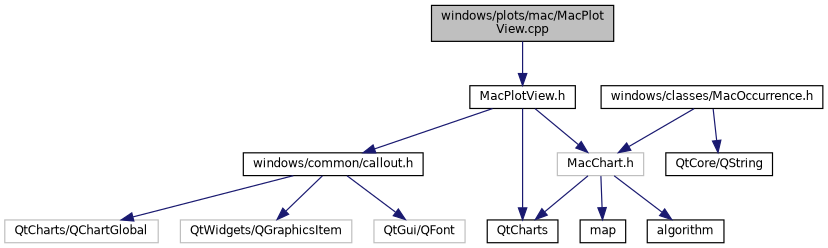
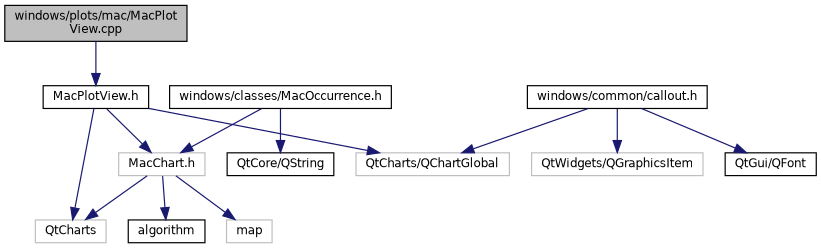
(434, 129) -> (258, 129)
(420, 231) -> (771, 164)
(523, 231) -> (71, 231)
(603, 231) -> (249, 231)
